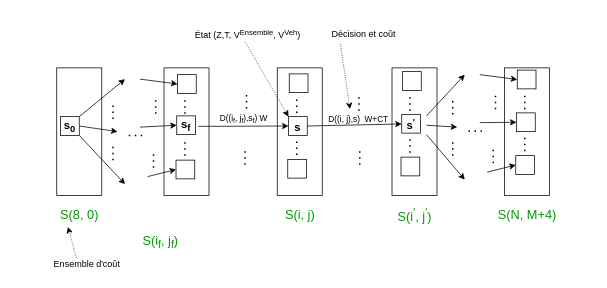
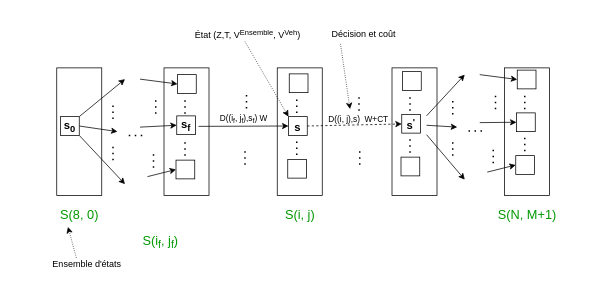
(352, 125) -> (352, 125)
(414, 216) -> none
(527, 216) -> (527, 216)
(87, 264) -> (87, 264)
